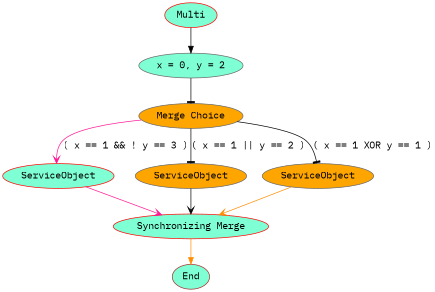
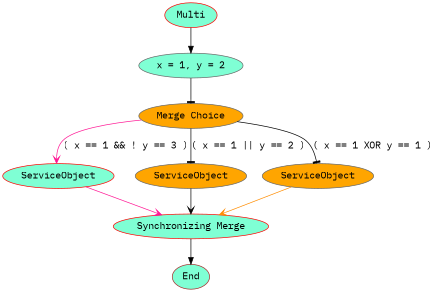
(191, 66) -> (191, 66)
(191, 248) -> (191, 248)
